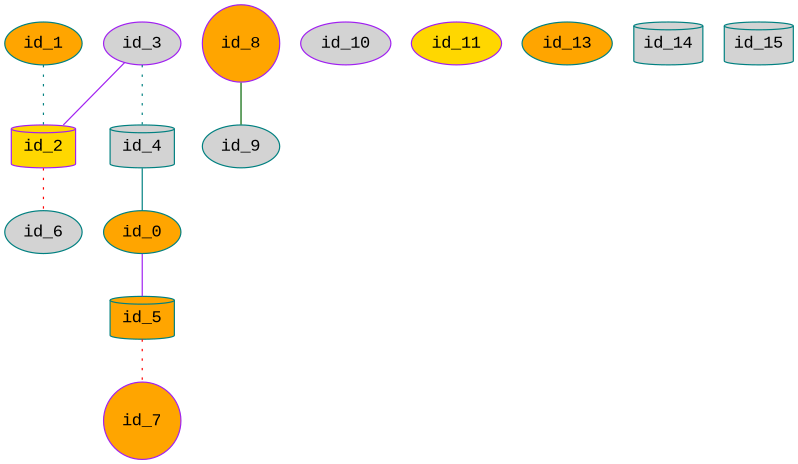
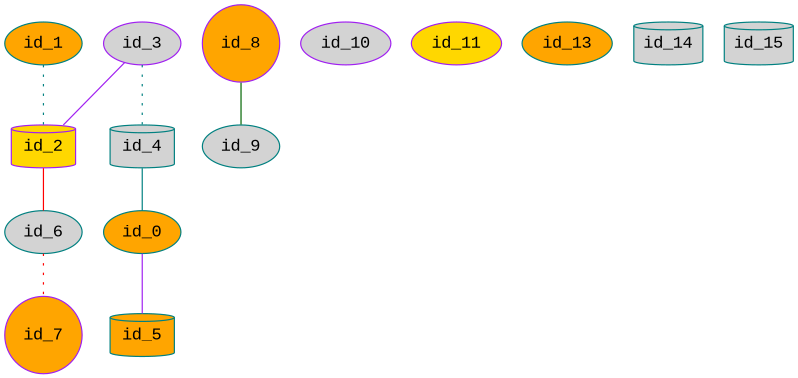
(43, 189) -> (43, 189)
(142, 361) -> (43, 275)
